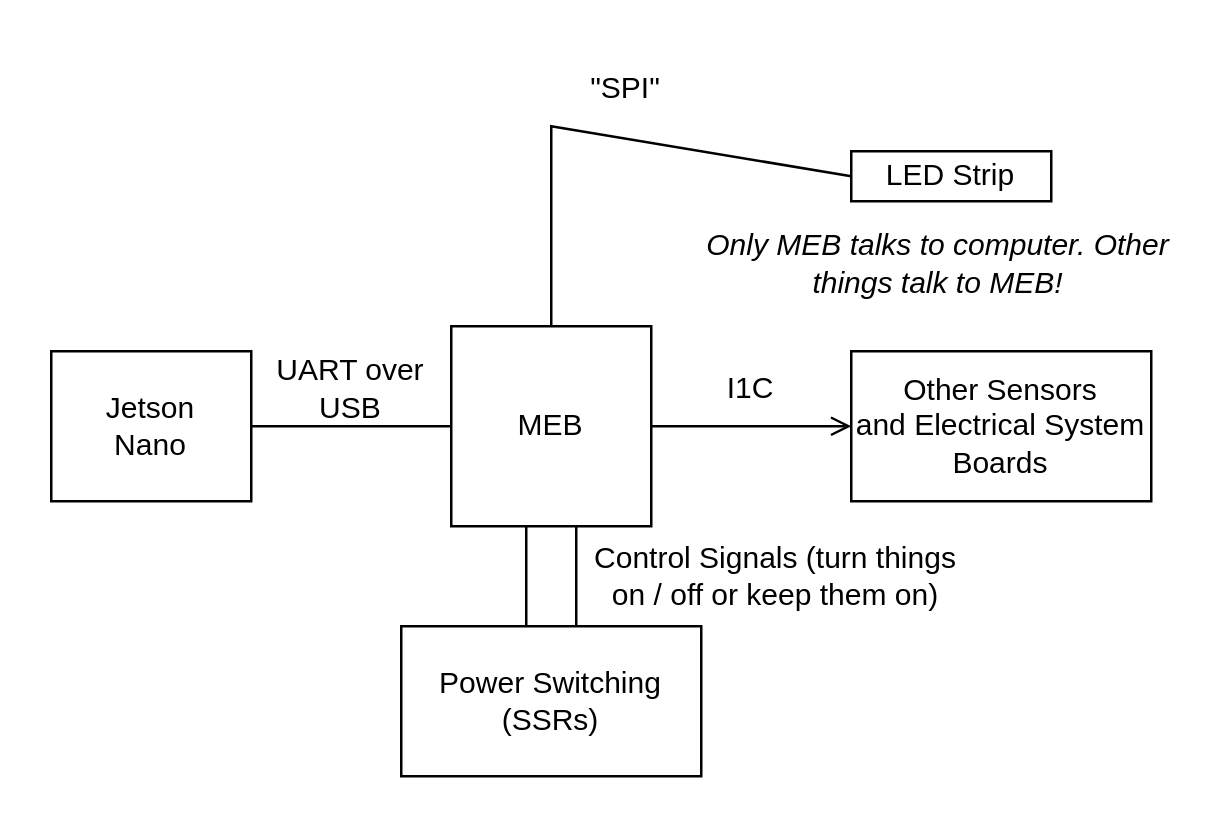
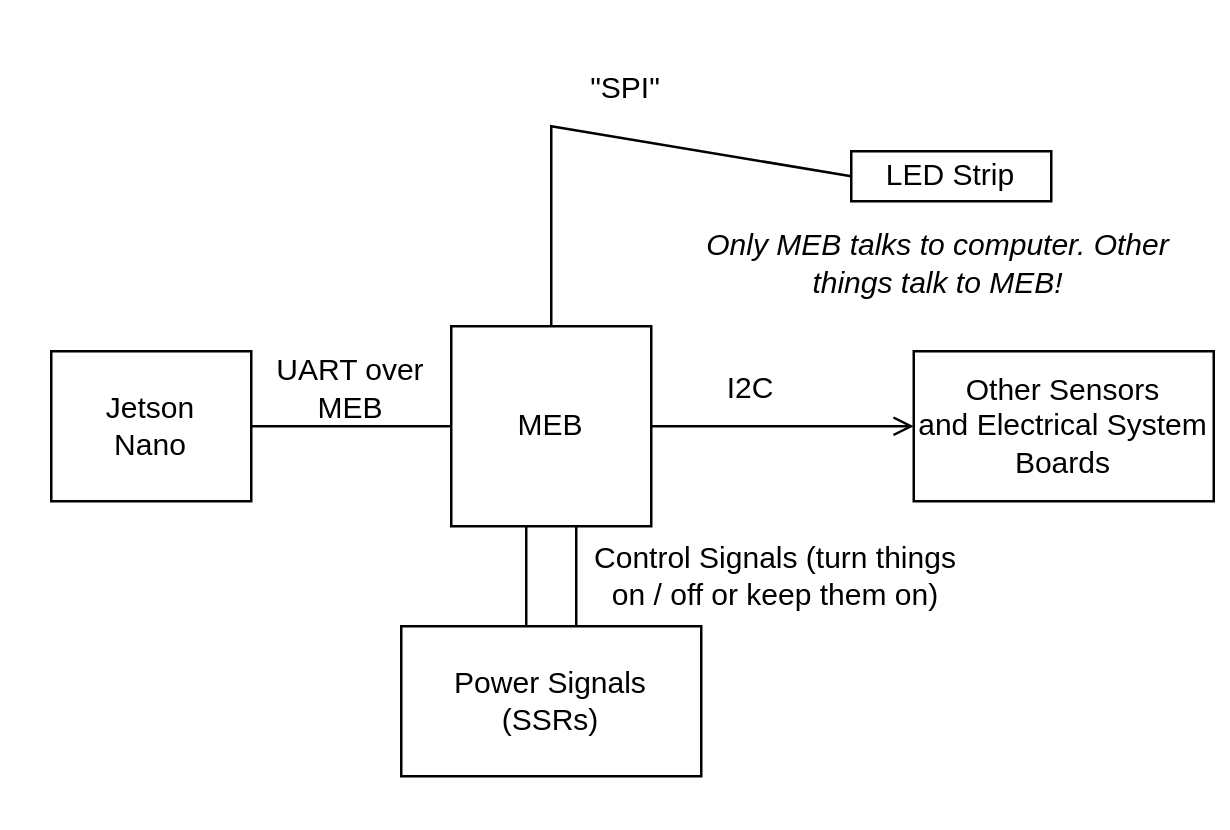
(351, 389) -> (351, 389)
(751, 389) -> (751, 389)
(1001, 426) -> (1064, 426)
(551, 701) -> (551, 701)
